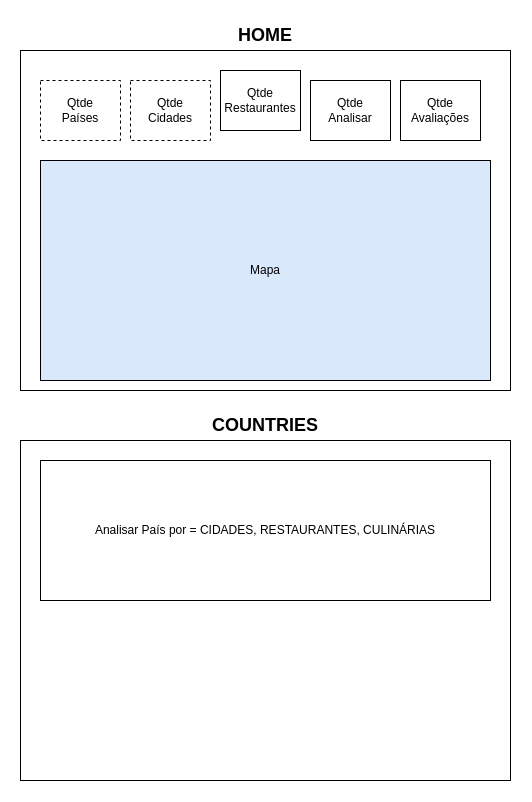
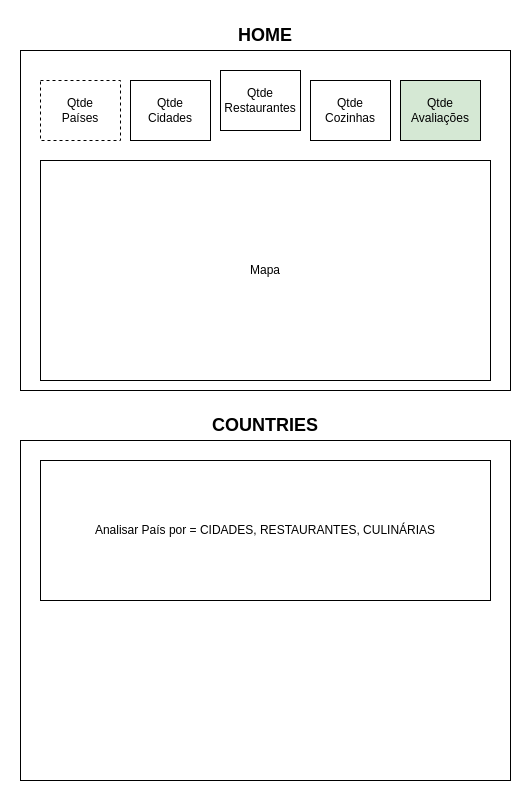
(171, 111) -> (171, 111)
(351, 111) -> (351, 111)
(441, 111) -> (441, 111)
(266, 271) -> (266, 271)
